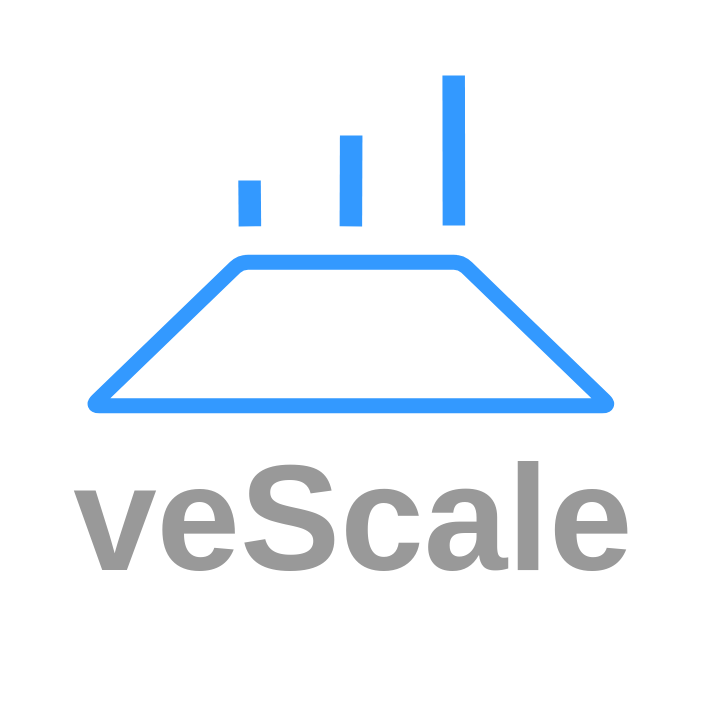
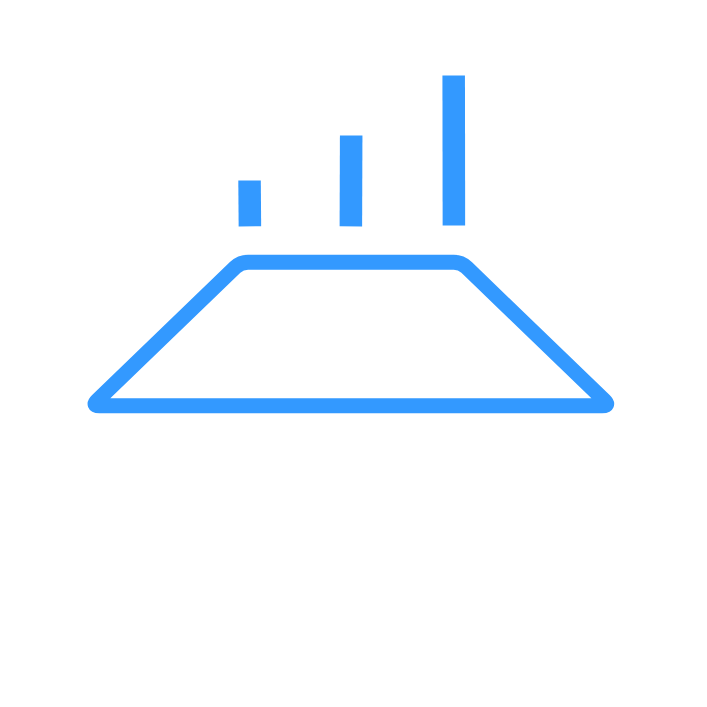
(353, 517) -> none
